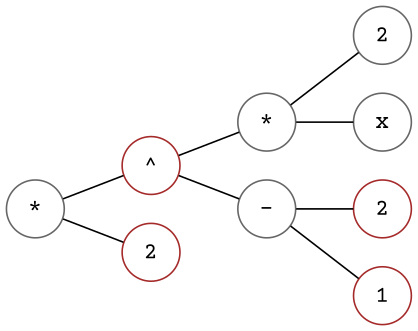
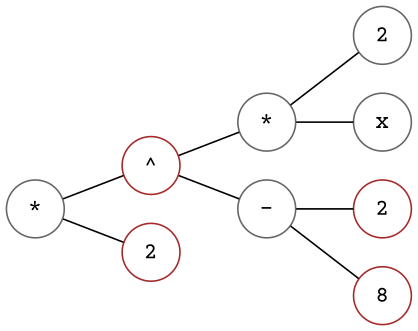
(382, 296) -> (382, 296)
